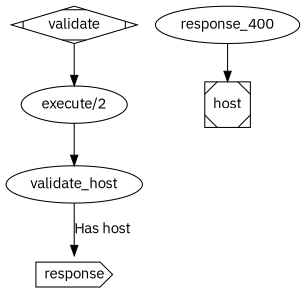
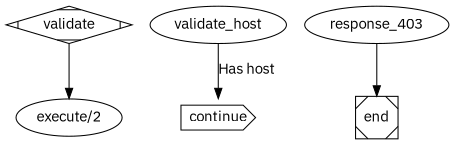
(228, 25) -> (377, 25)
(228, 105) -> (377, 118)
(74, 139) -> none
(74, 275) -> (218, 118)
